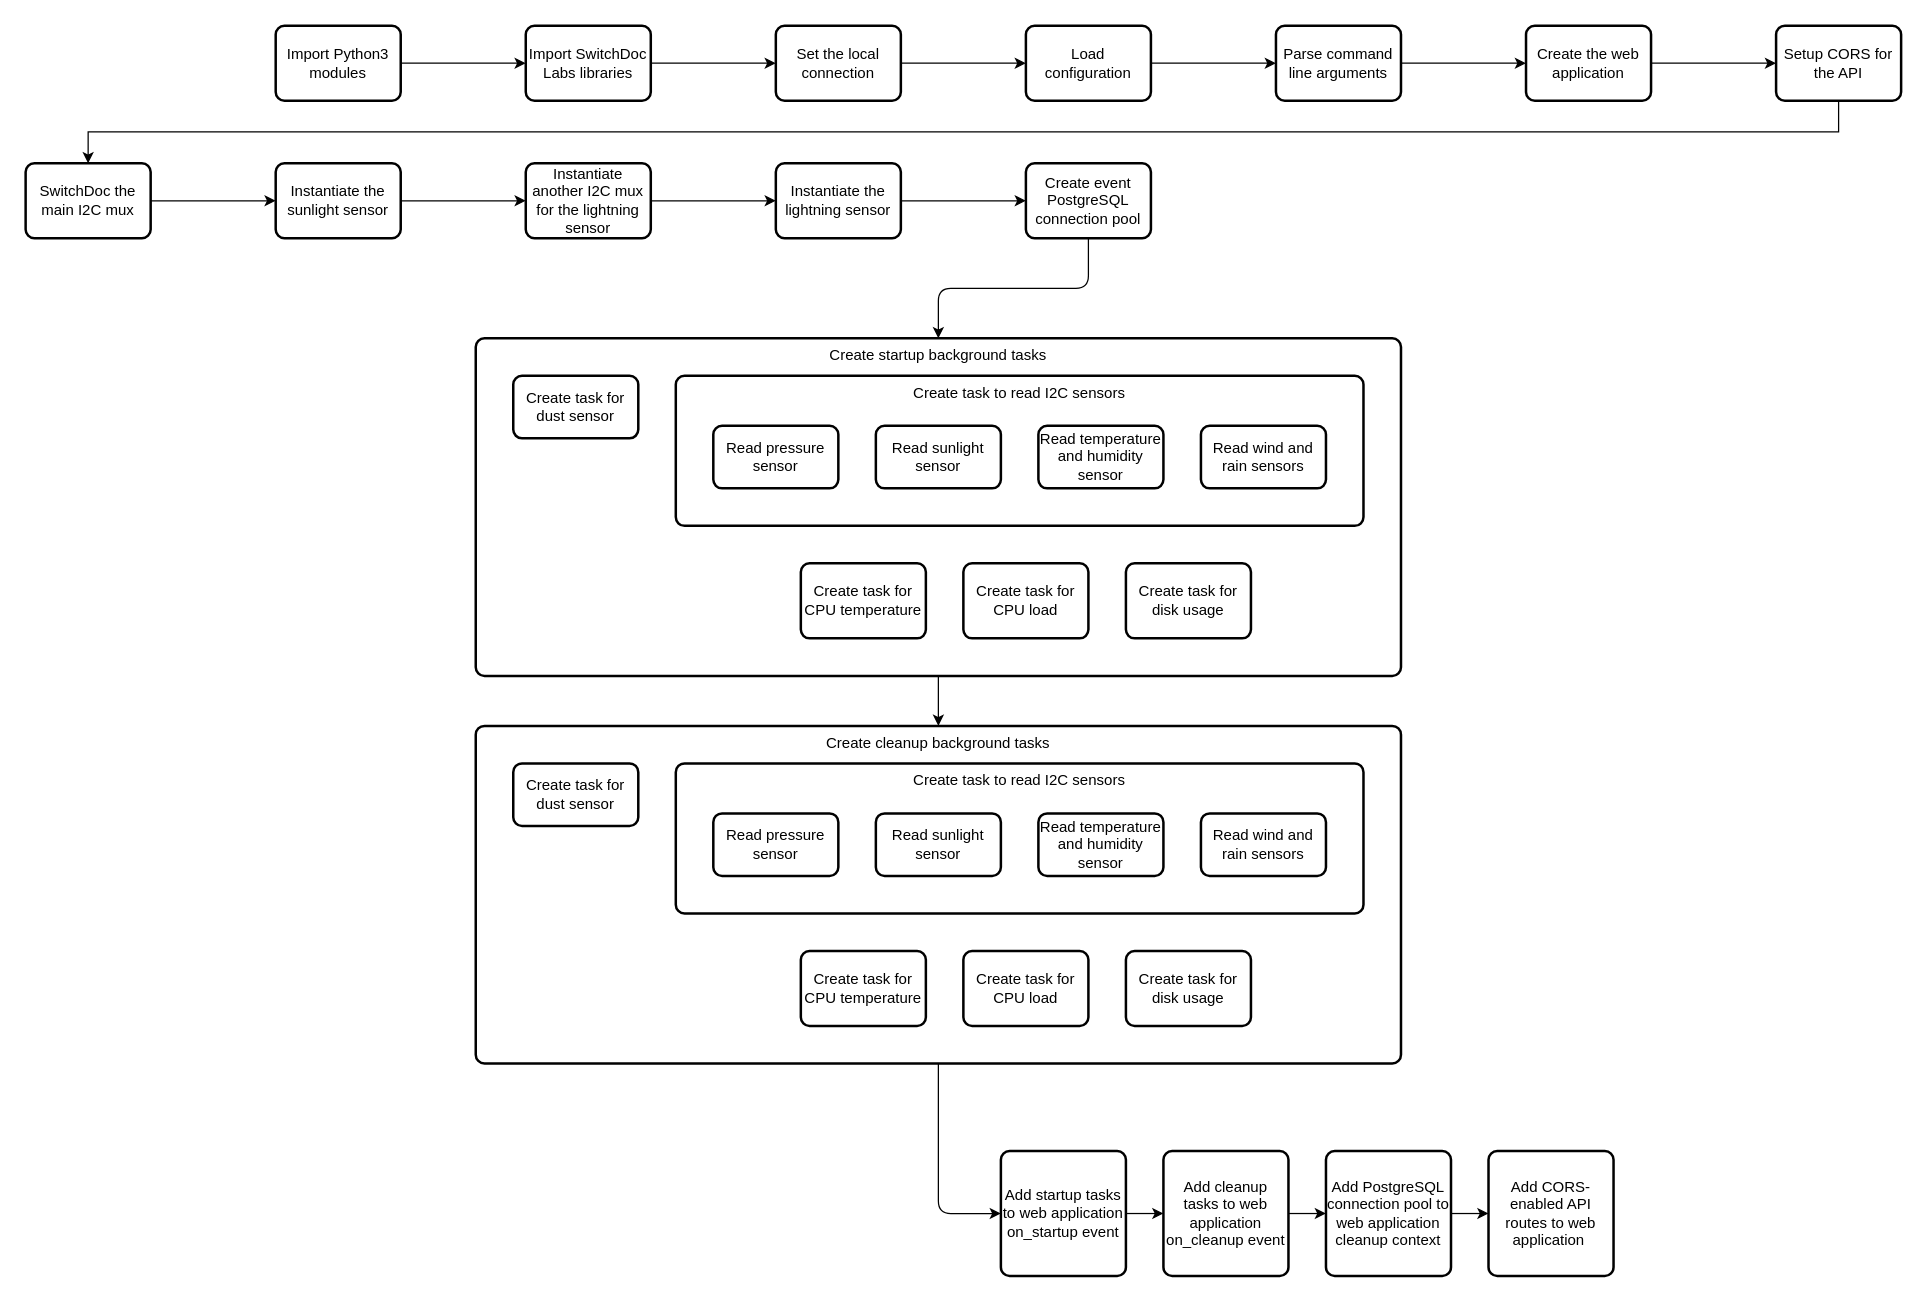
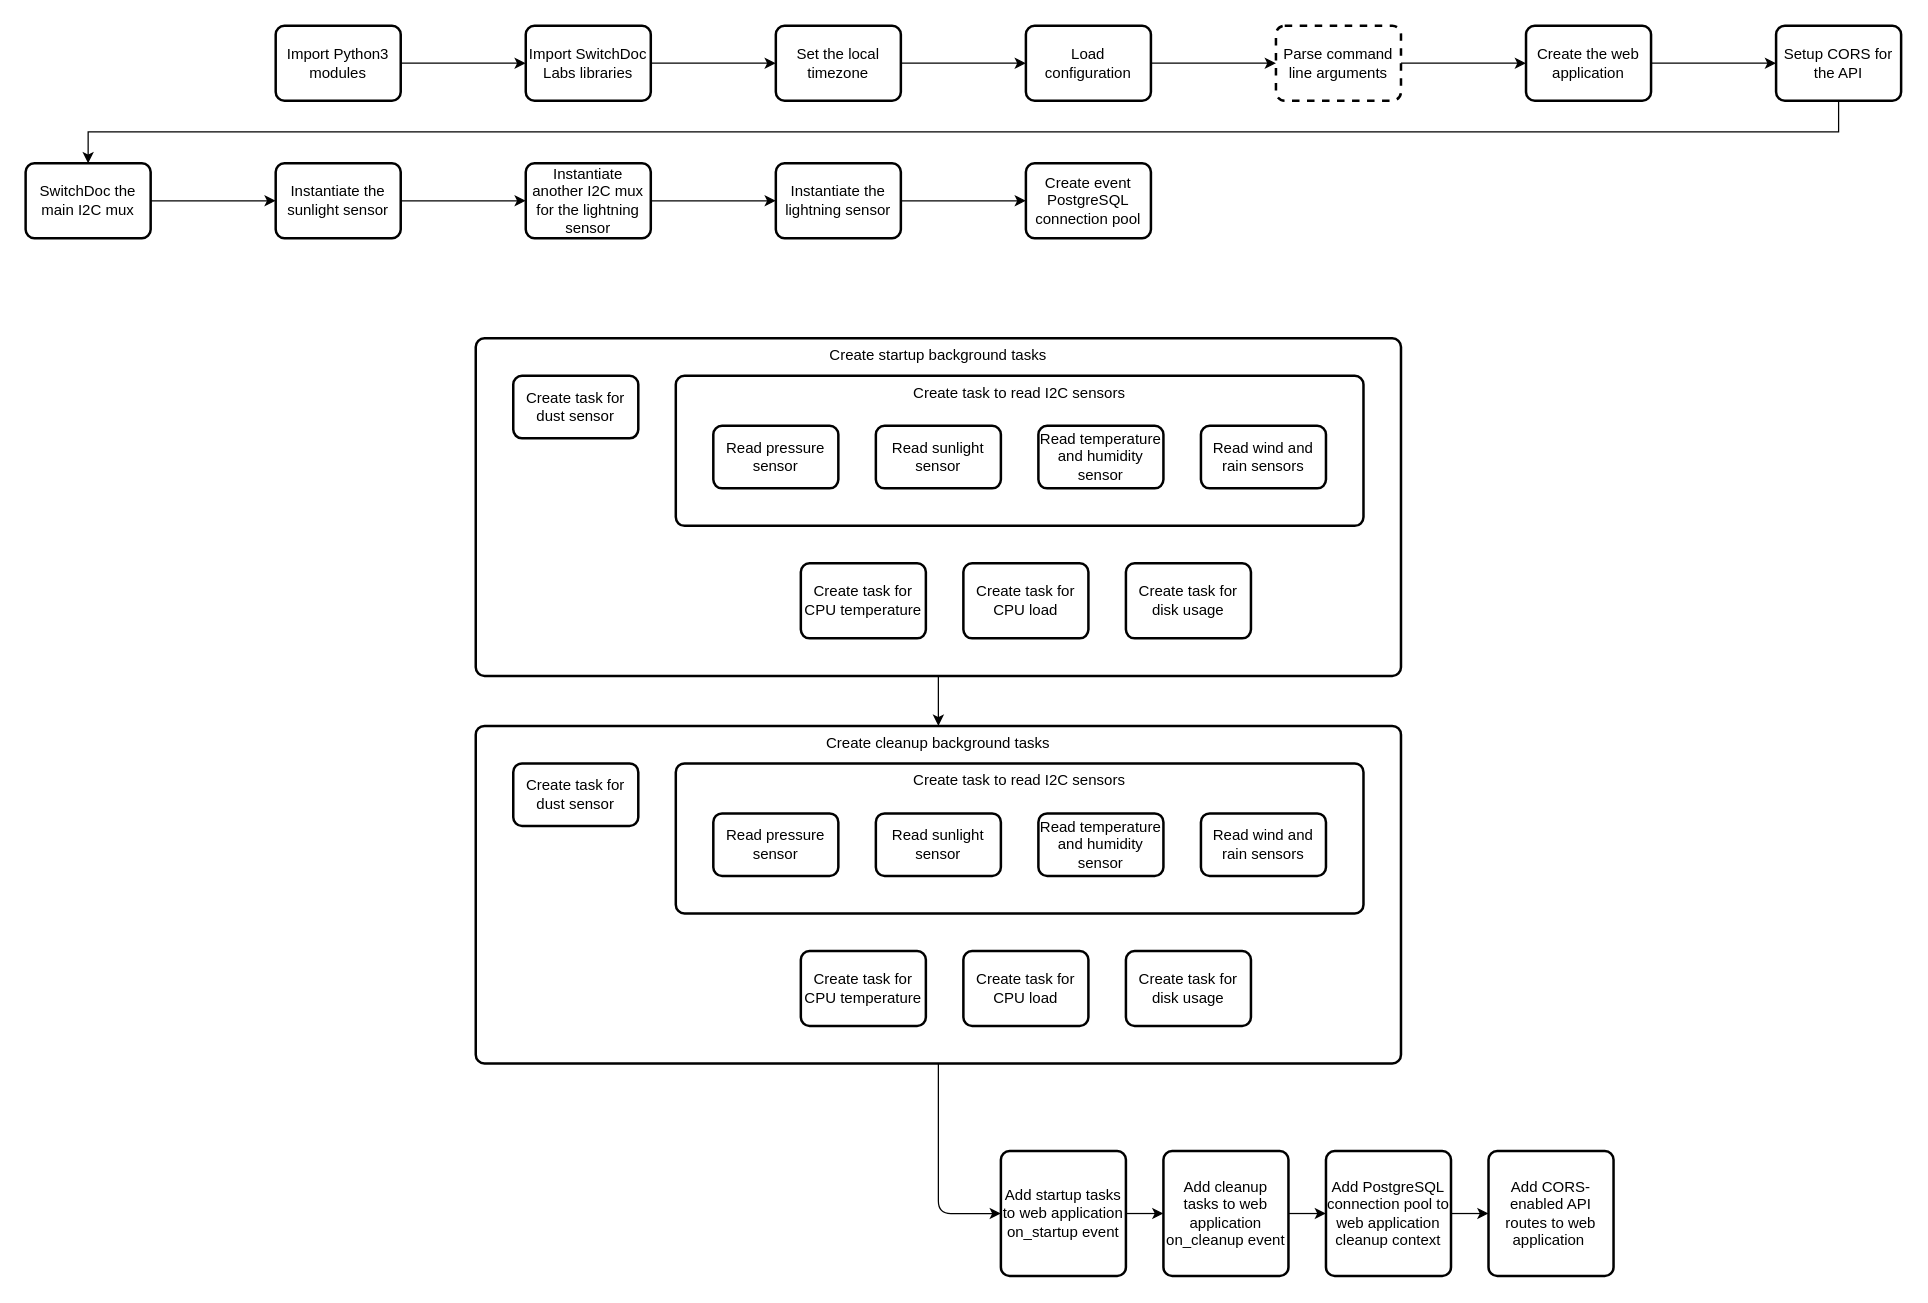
(838, 63) -> (838, 63)
(1338, 63) -> (1338, 63)
(1018, 288) -> none
